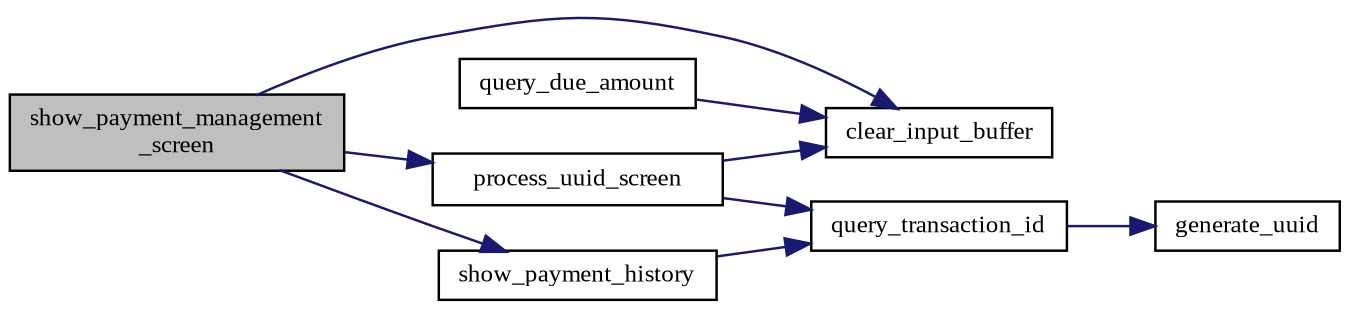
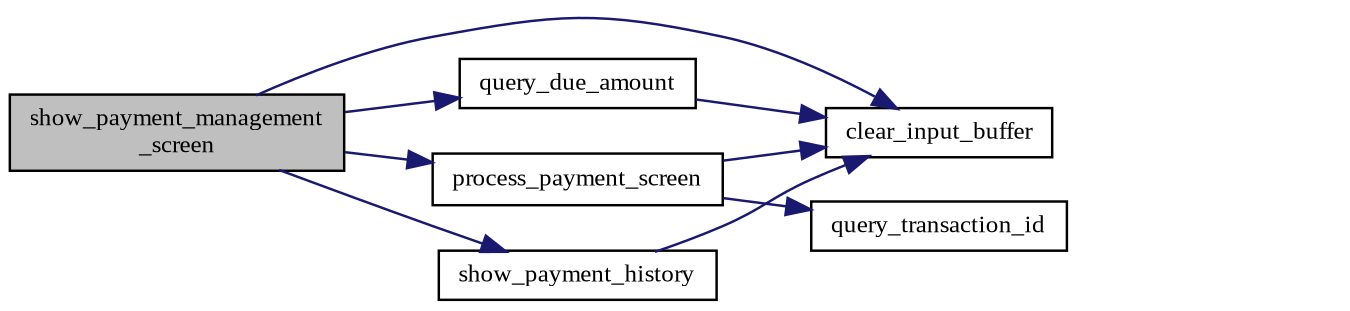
none -> (390, 107)
(578, 179) -> (578, 179)
(1248, 226) -> none
(751, 252) -> (743, 217)
